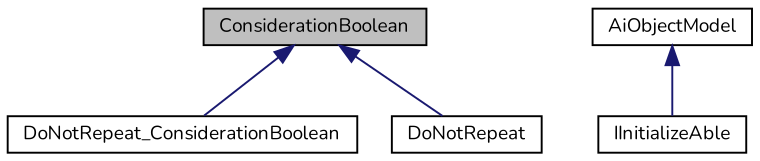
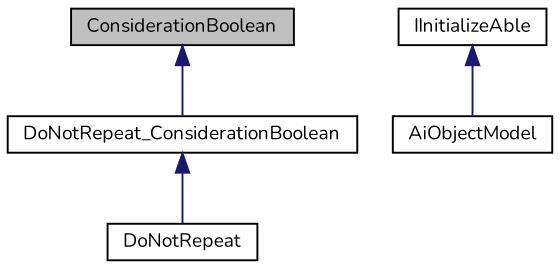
(399, 86) -> (182, 198)
(672, 91) -> (473, 91)
